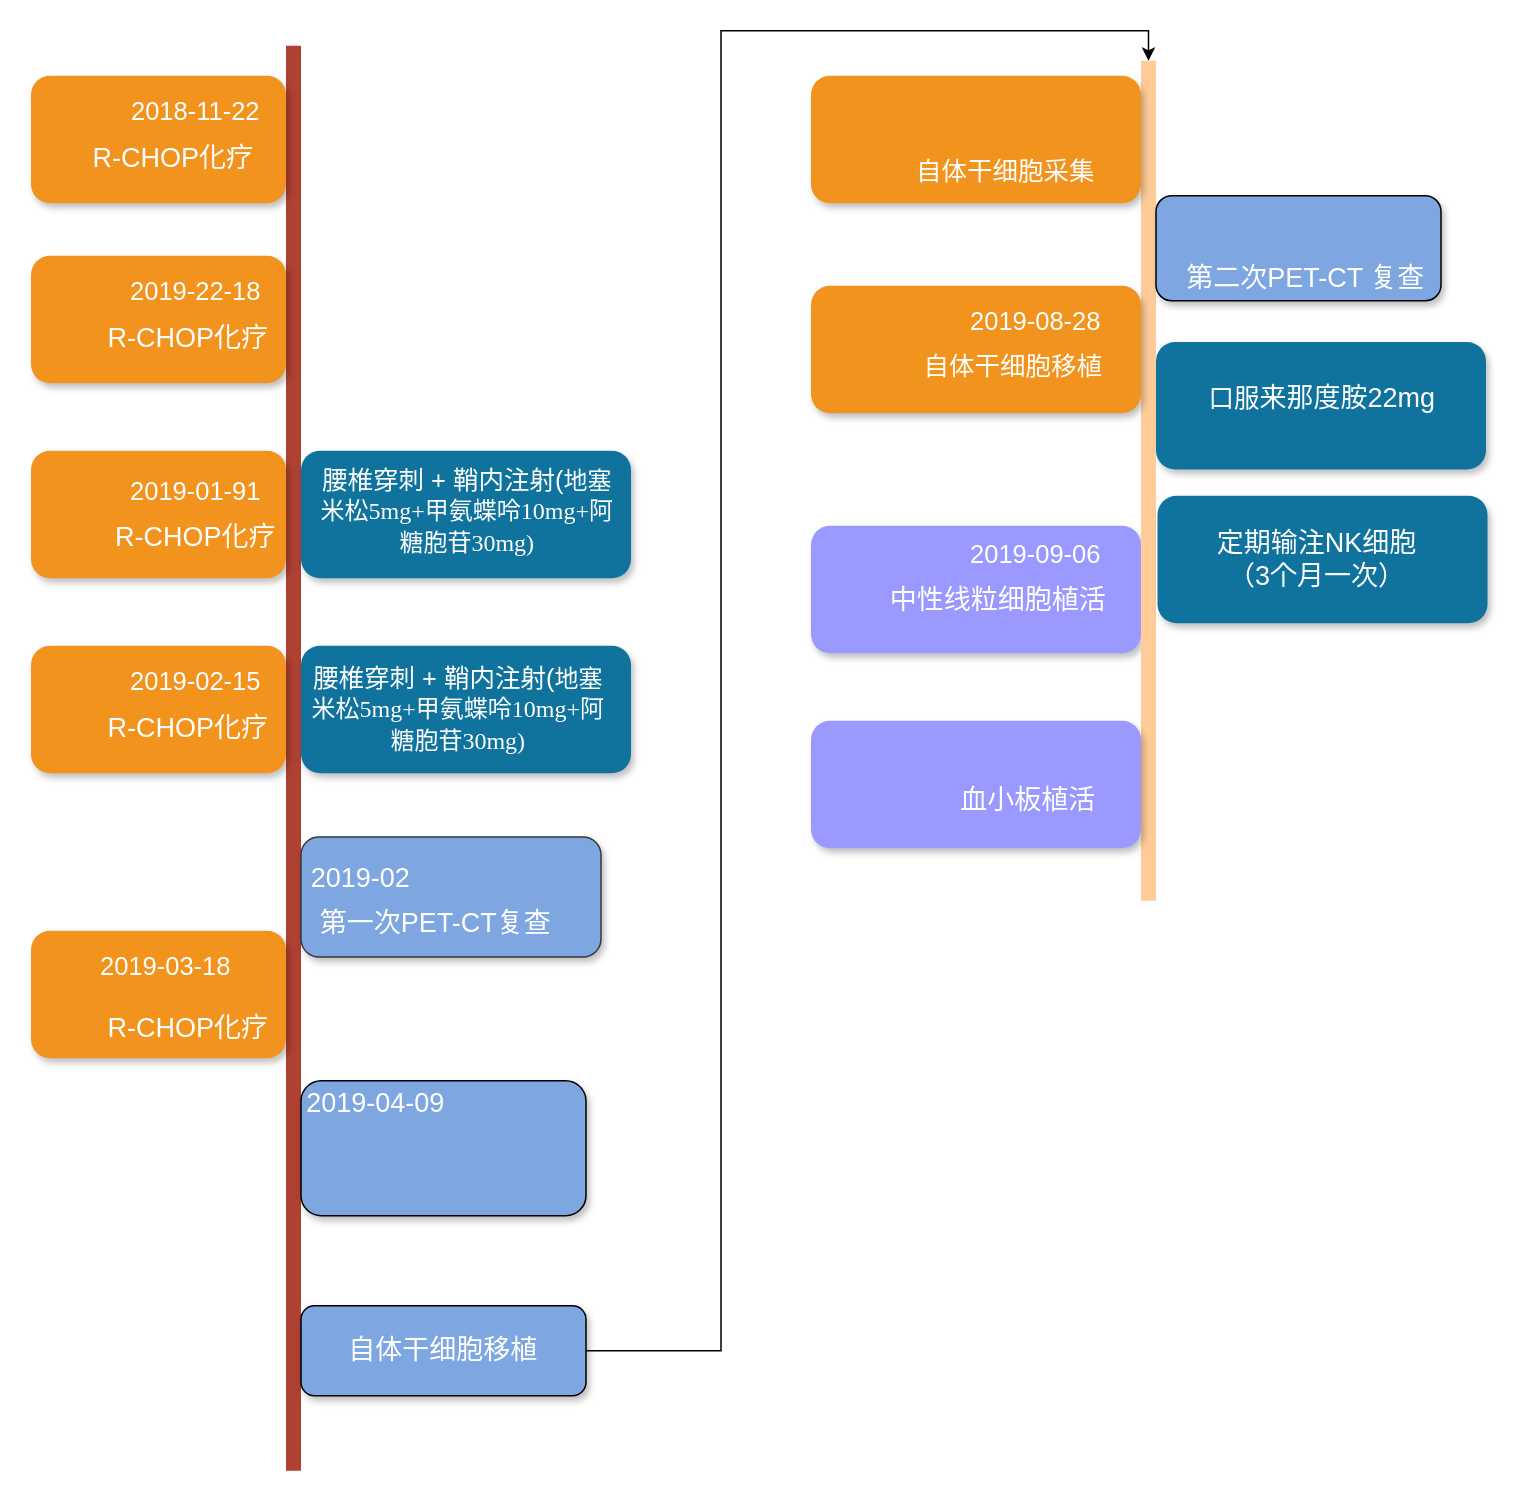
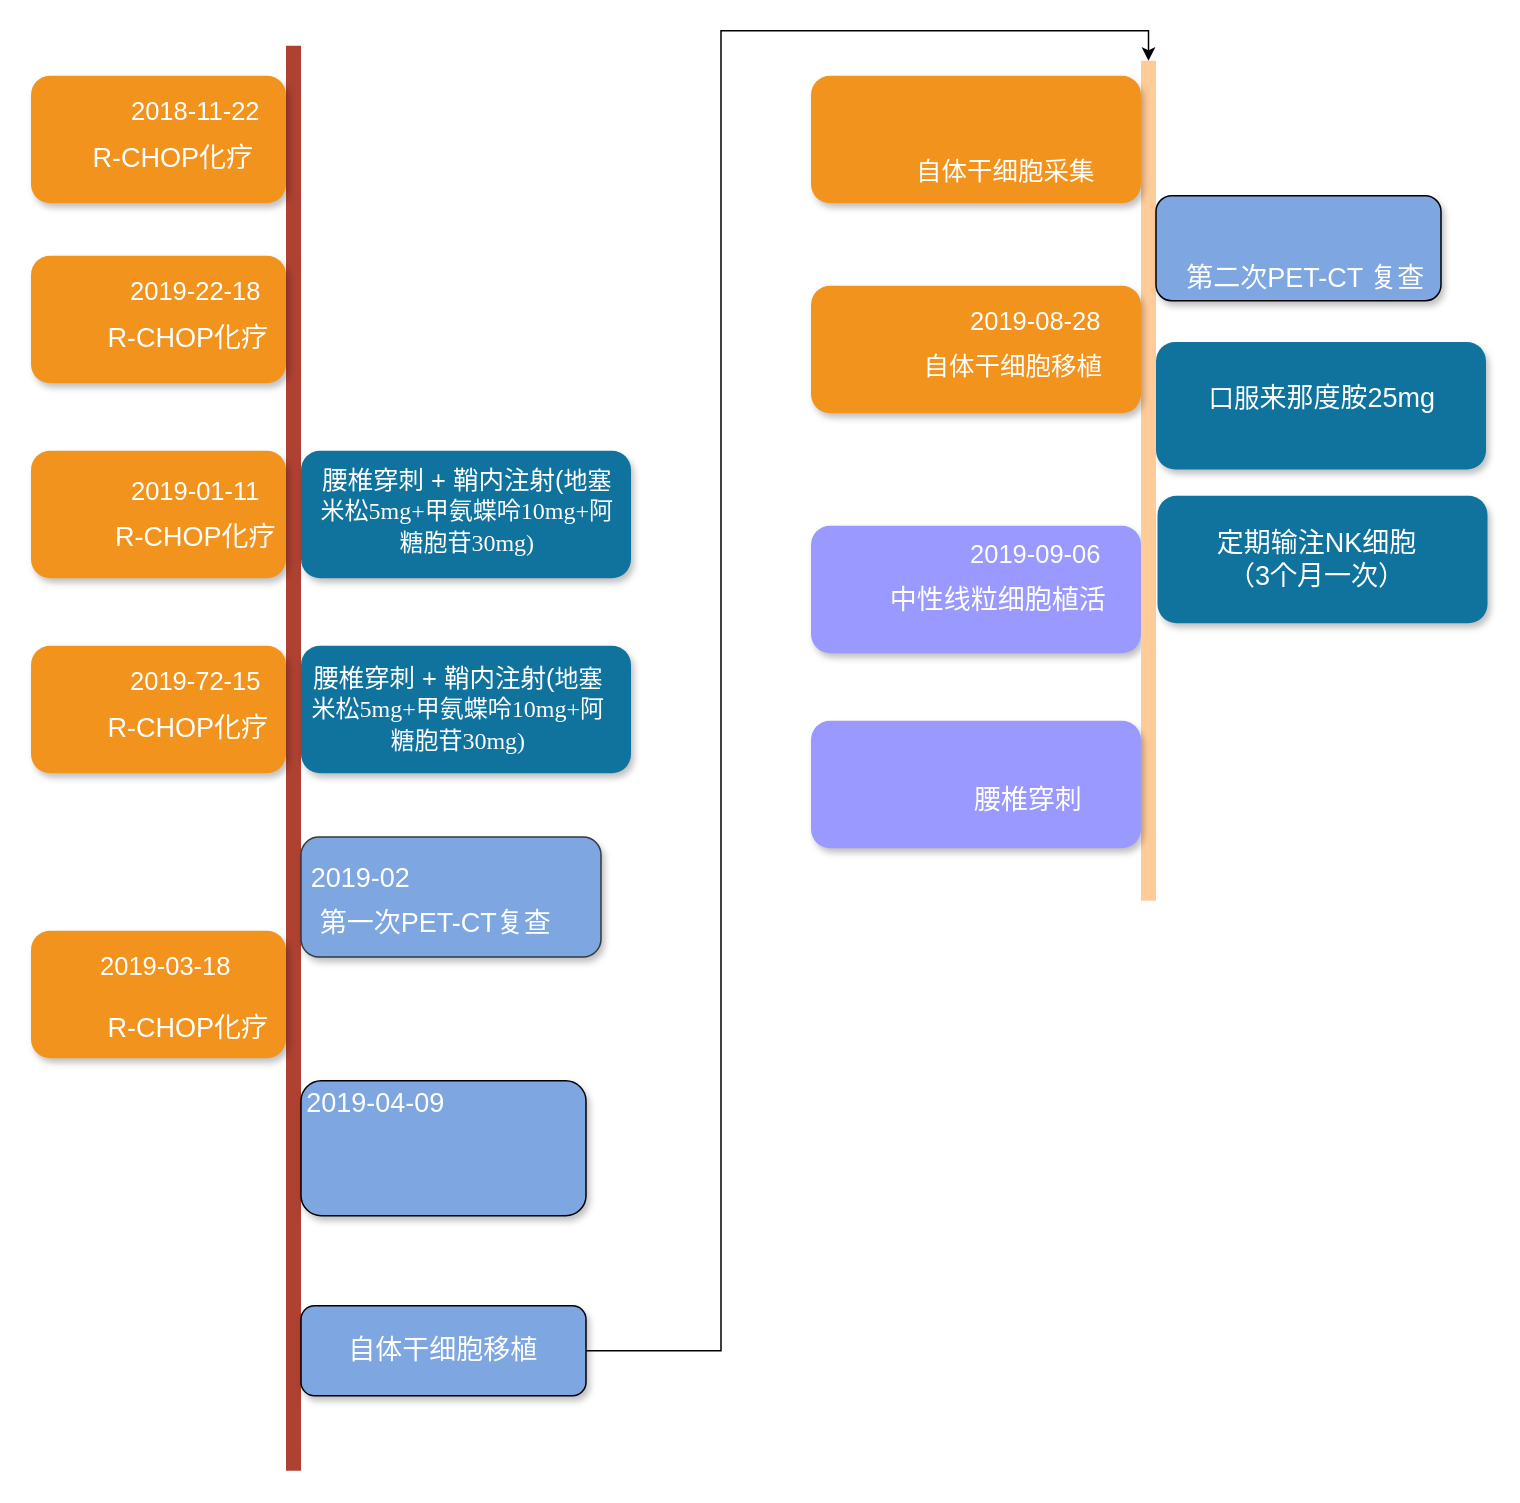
(1322, 398) -> (1322, 398)
(196, 493) -> (196, 493)
(196, 683) -> (196, 683)
(1028, 800) -> (1028, 800)
